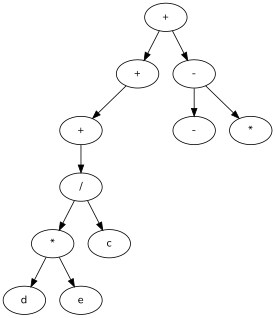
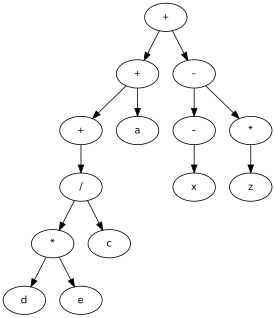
none -> (138, 130)
none -> (194, 187)
none -> (251, 187)
